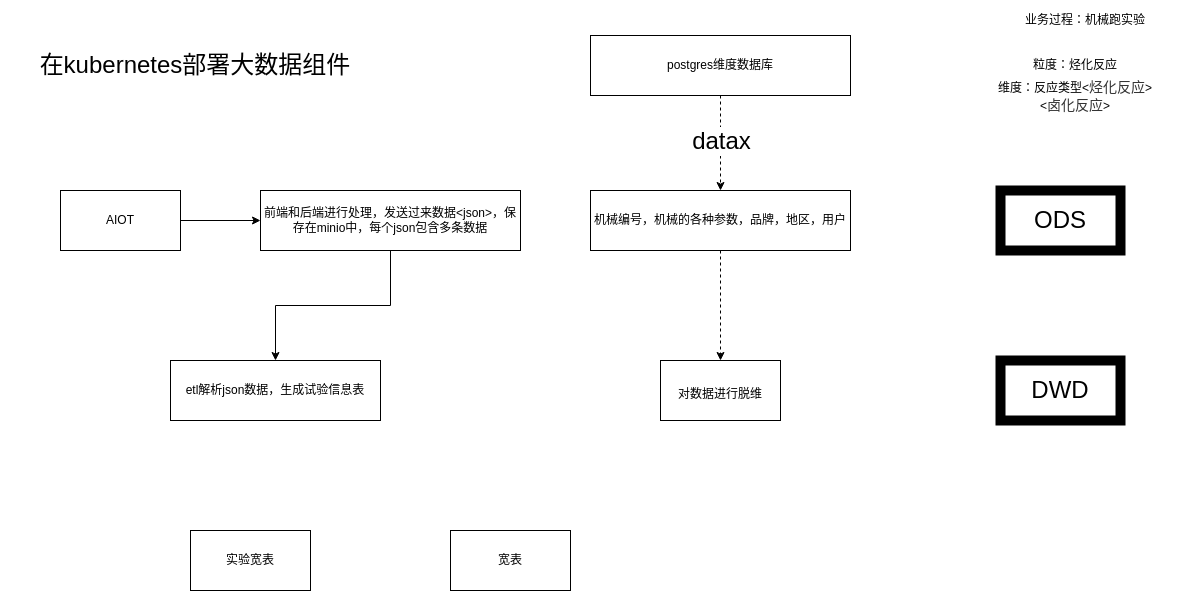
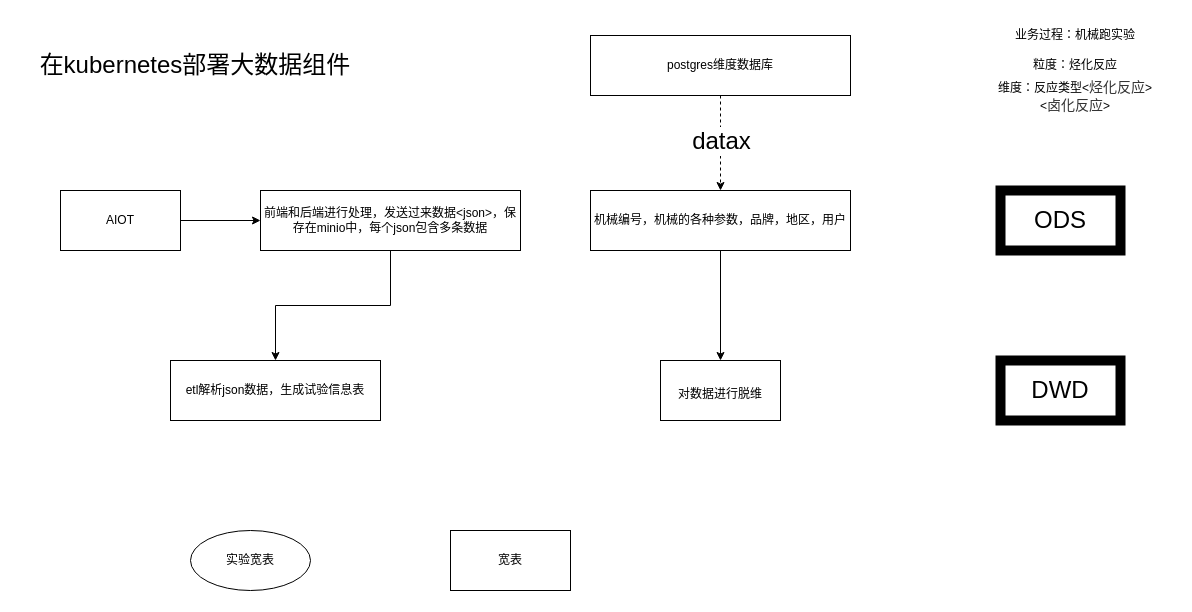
(1086, 21) -> (1076, 36)
(721, 303) -> (721, 303)
(251, 561) -> (251, 561)
